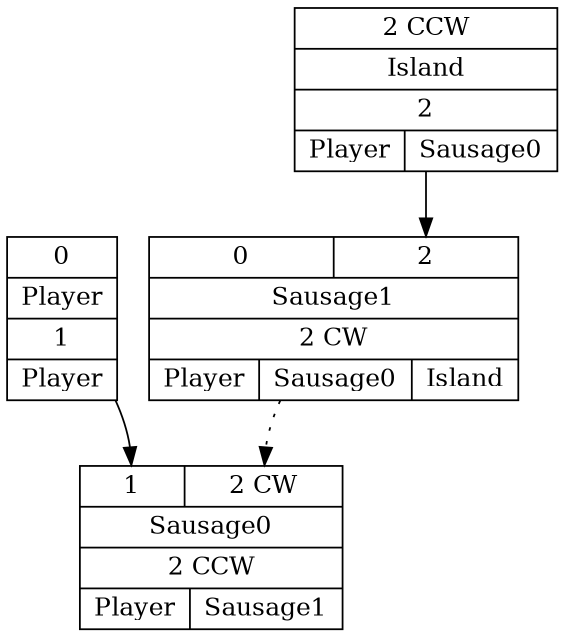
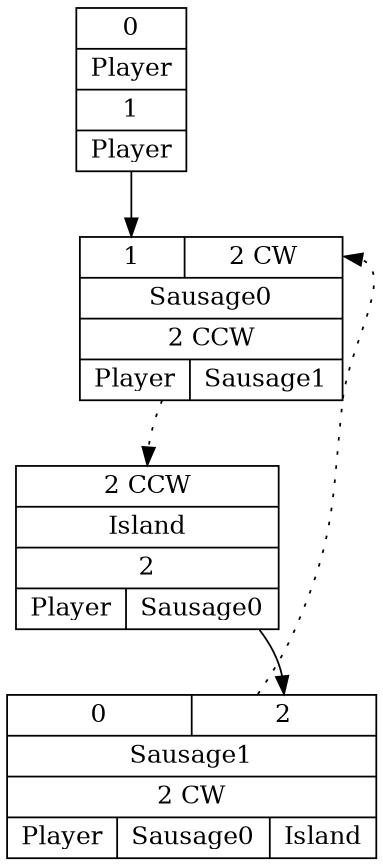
none -> (154, 423)
